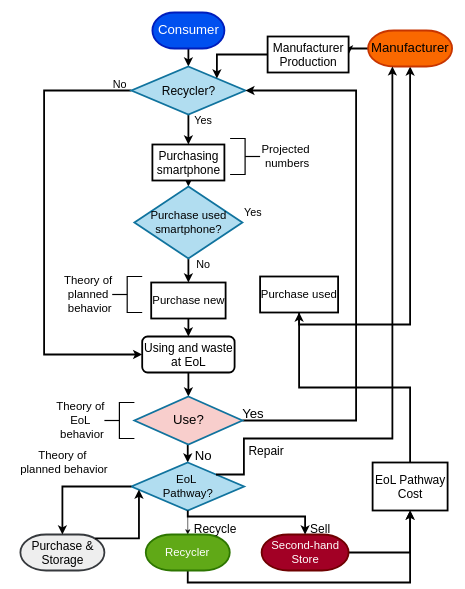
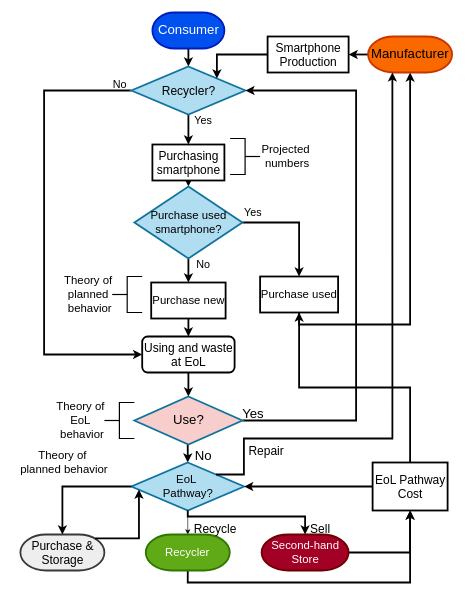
(410, 48) -> (410, 54)
(308, 54) -> (308, 54)
none -> (294, 222)
none -> (311, 486)
